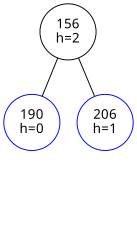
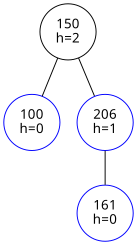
(68, 32) -> (68, 32)
(32, 122) -> (32, 122)
none -> (105, 213)
